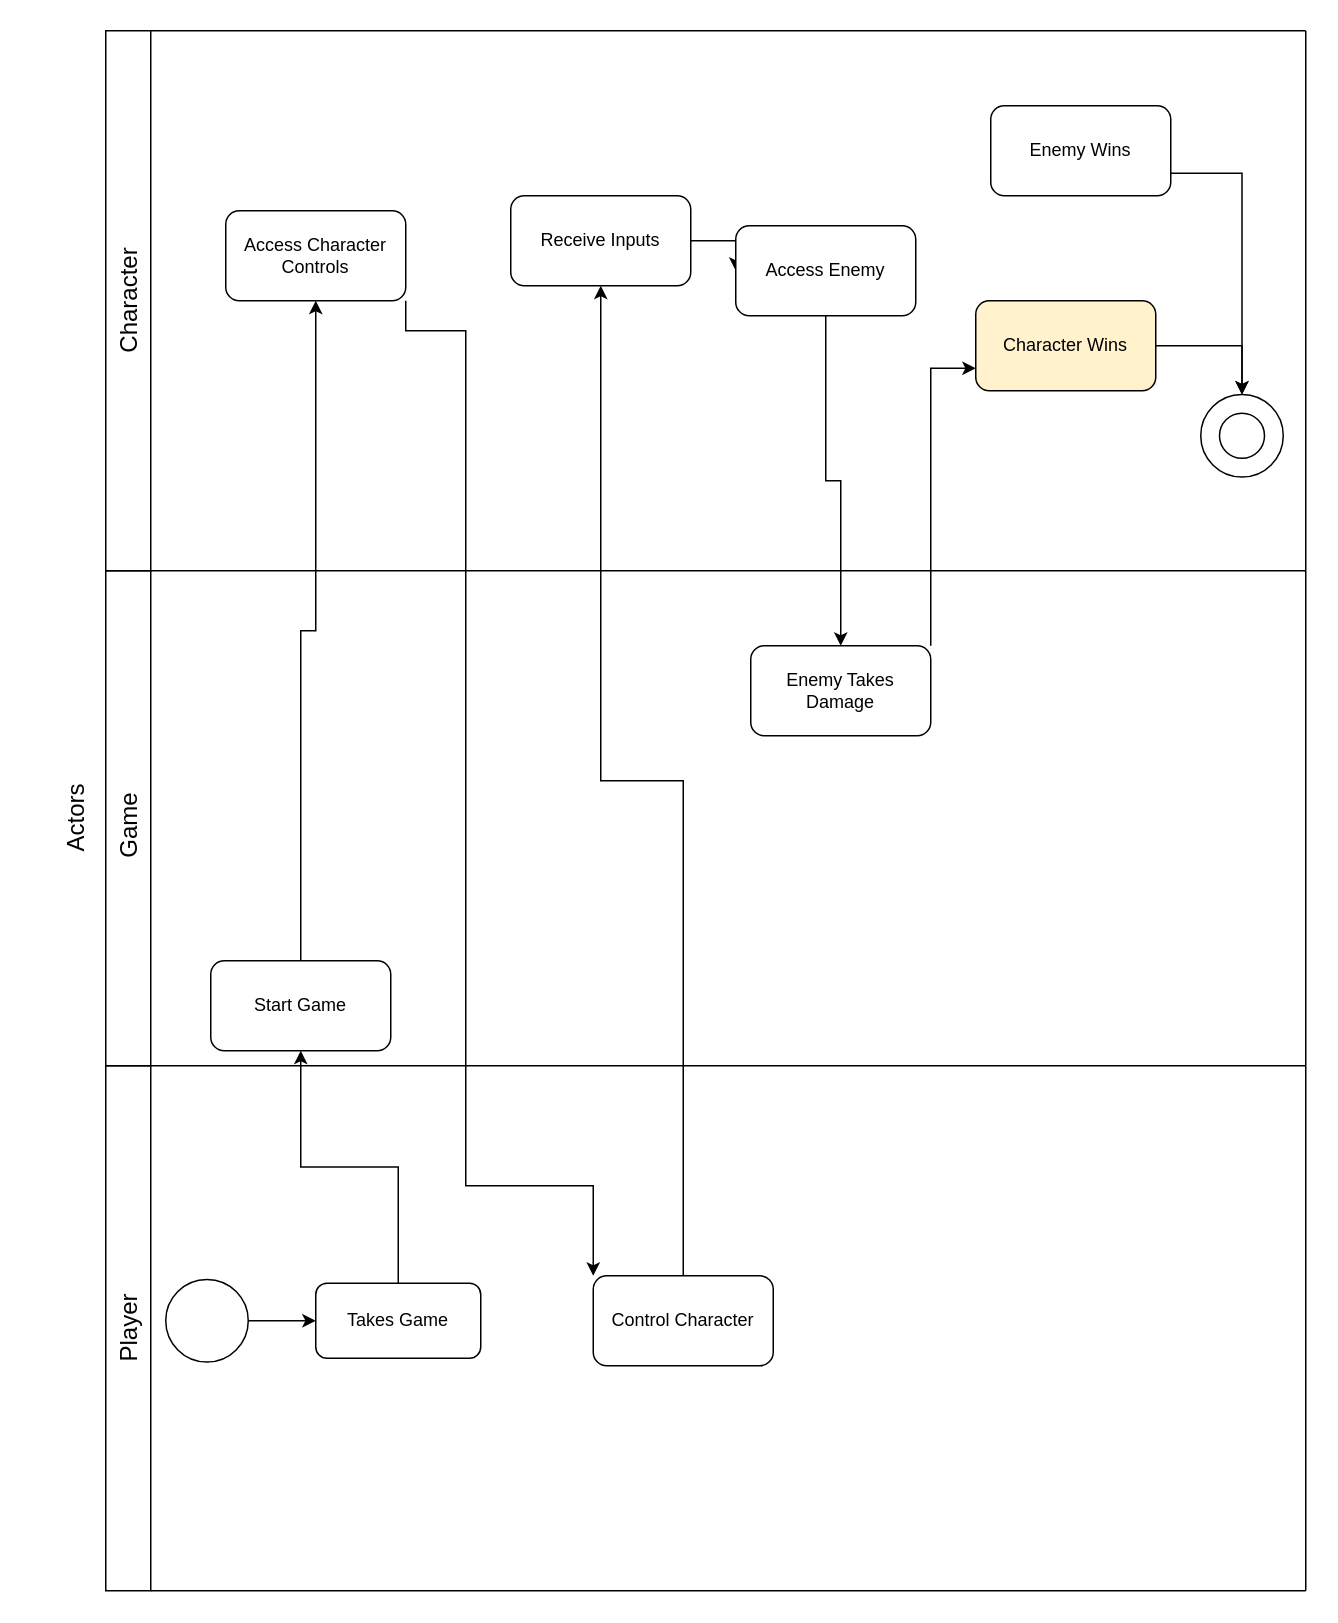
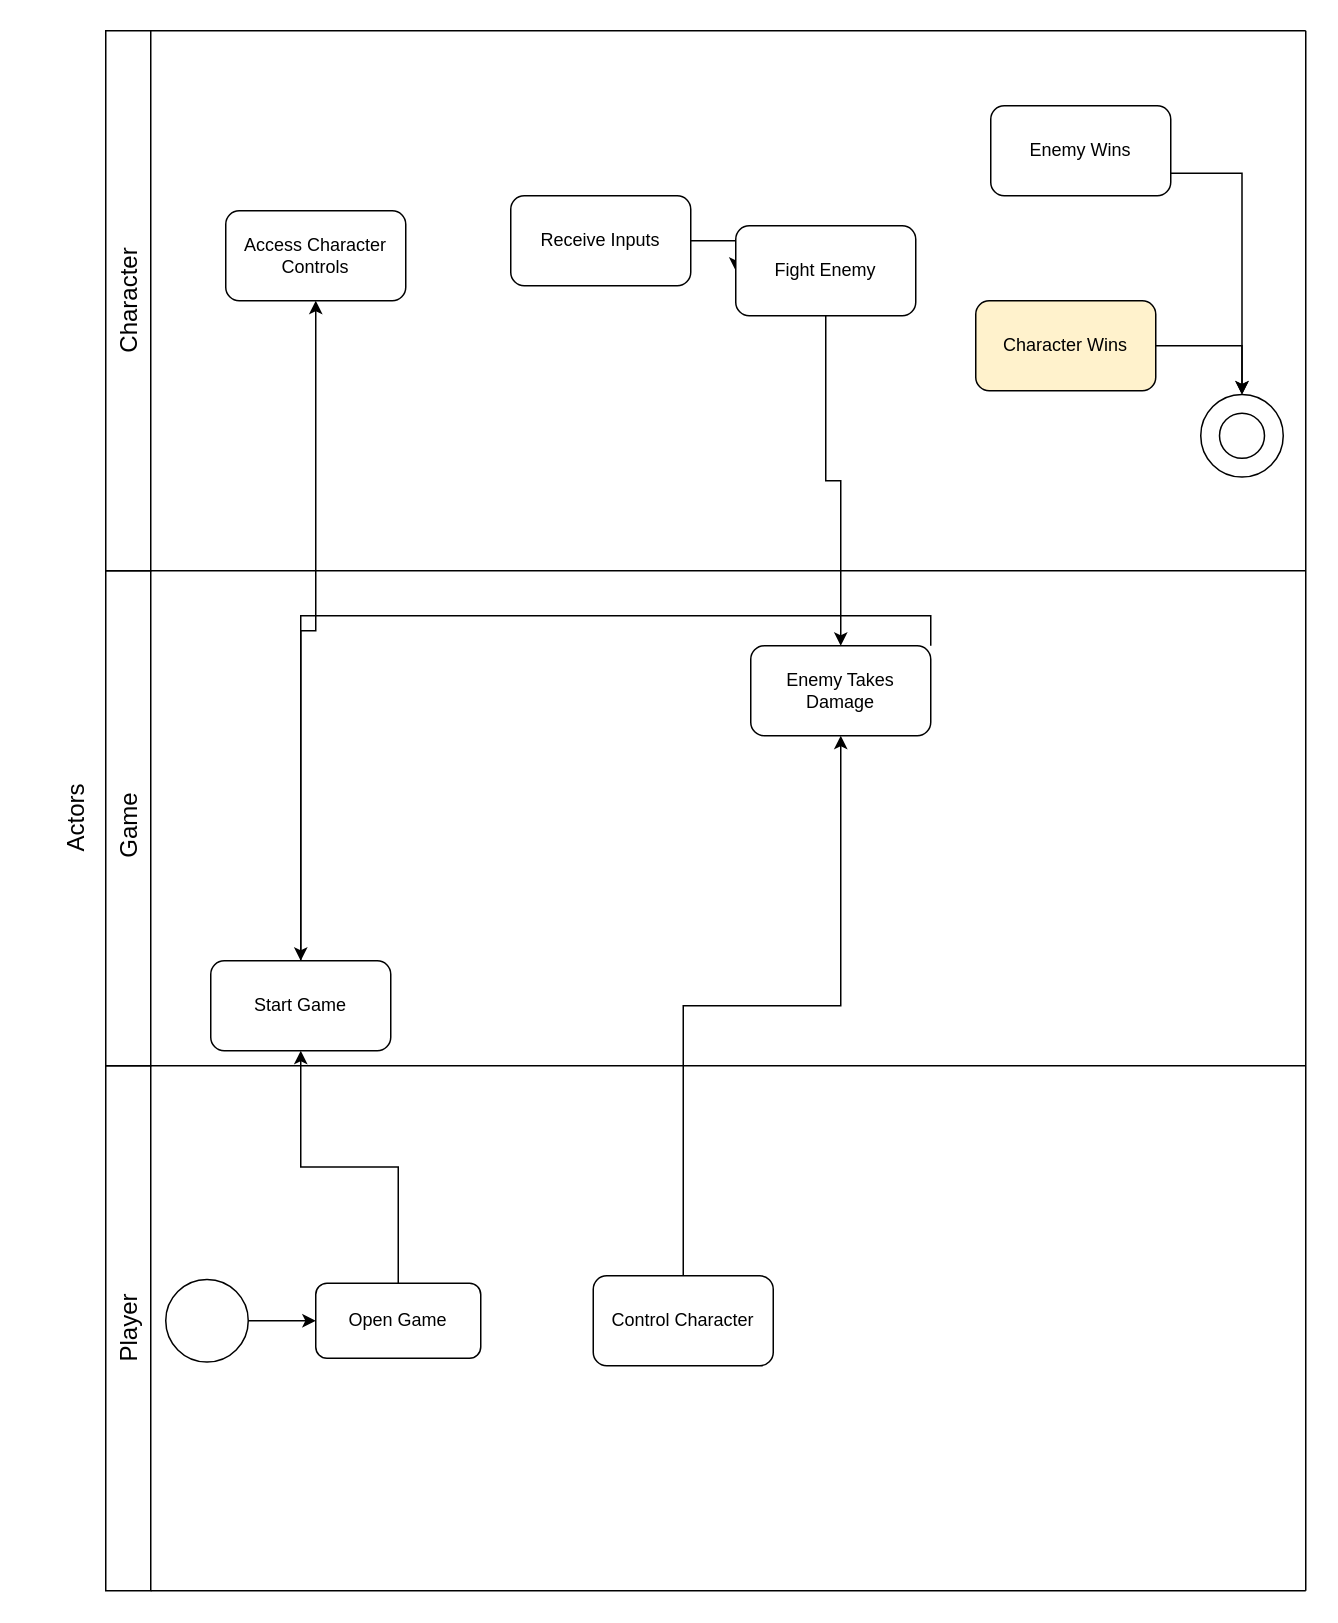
(826, 271) -> (826, 271)
(931, 475) -> (611, 616)
(601, 693) -> (841, 956)
(466, 817) -> none
(398, 1321) -> (398, 1321)
